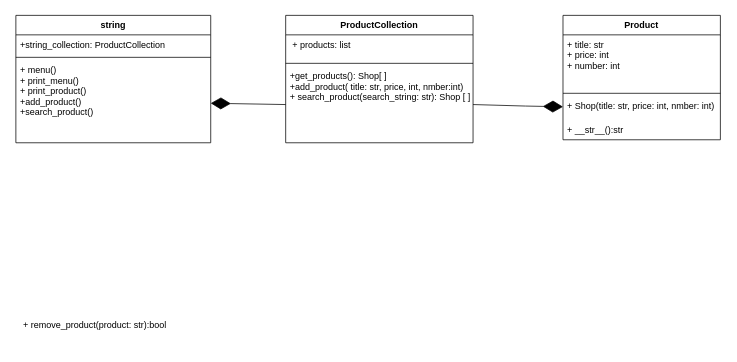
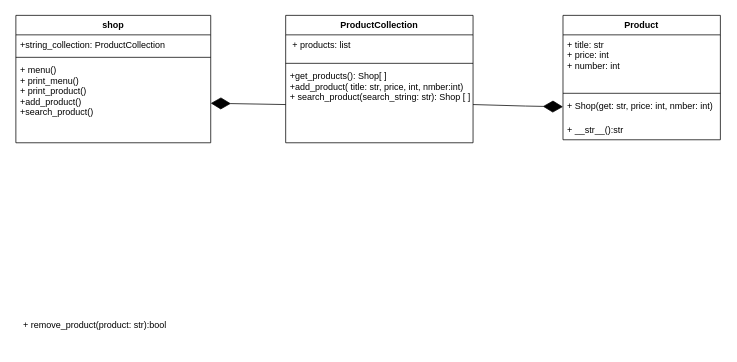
(113, 26) -> (113, 26)
(654, 107) -> (651, 107)
